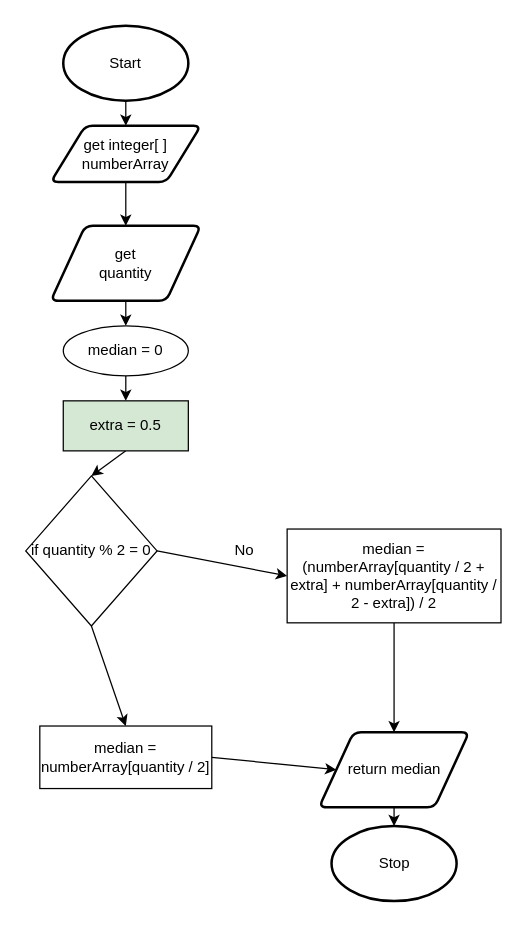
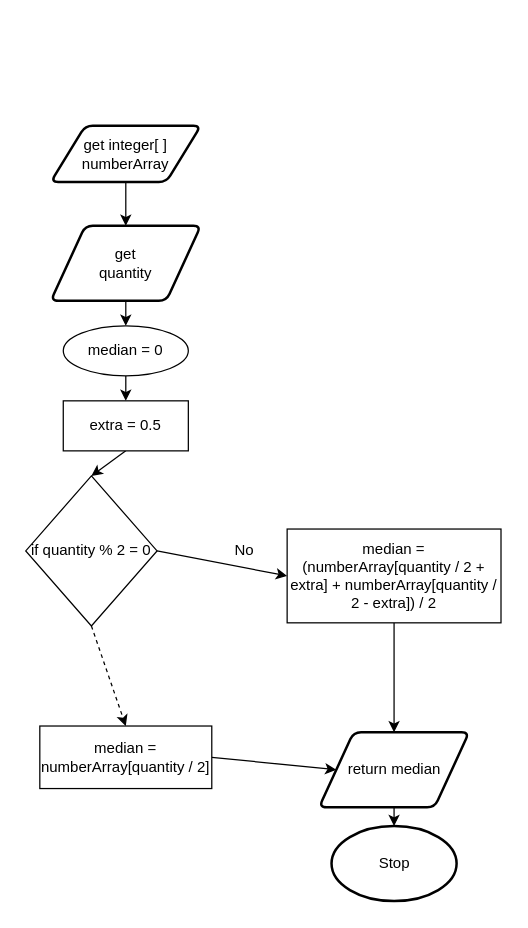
(126, 63) -> none
(126, 109) -> none
(126, 426) -> (126, 426)
(107, 672) -> (107, 672)
